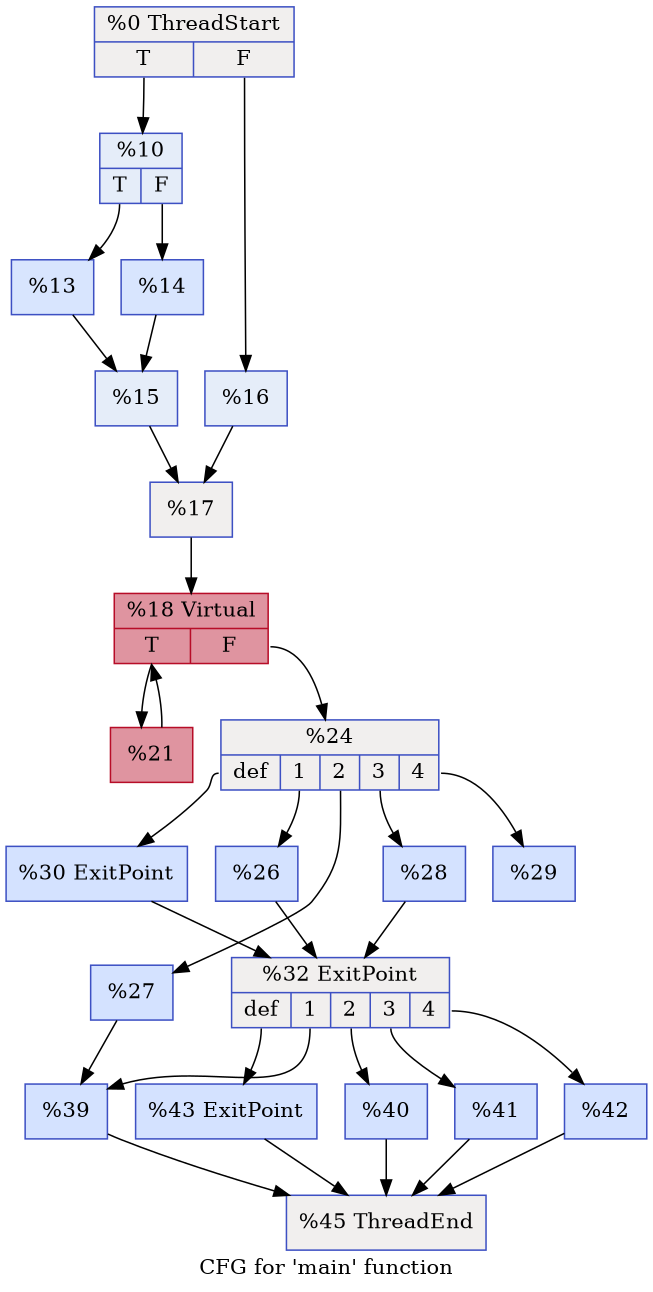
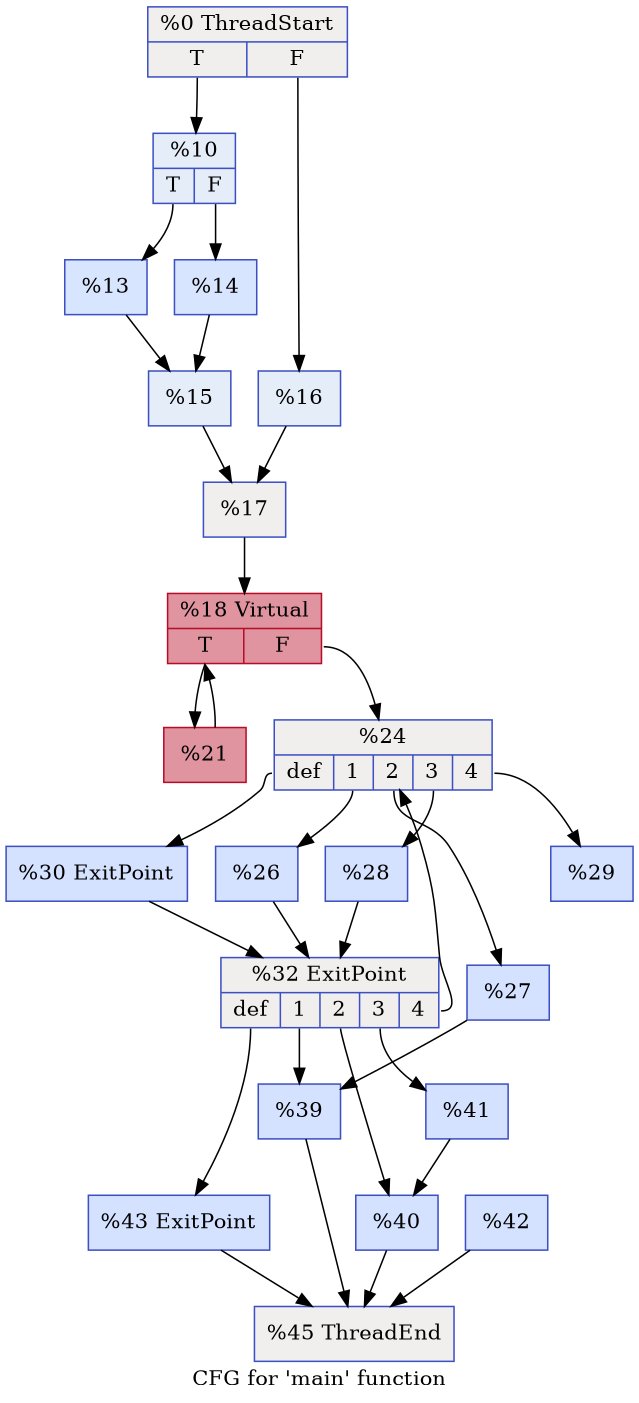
(517, 1030) -> (435, 910)
(446, 1162) -> (436, 1161)
